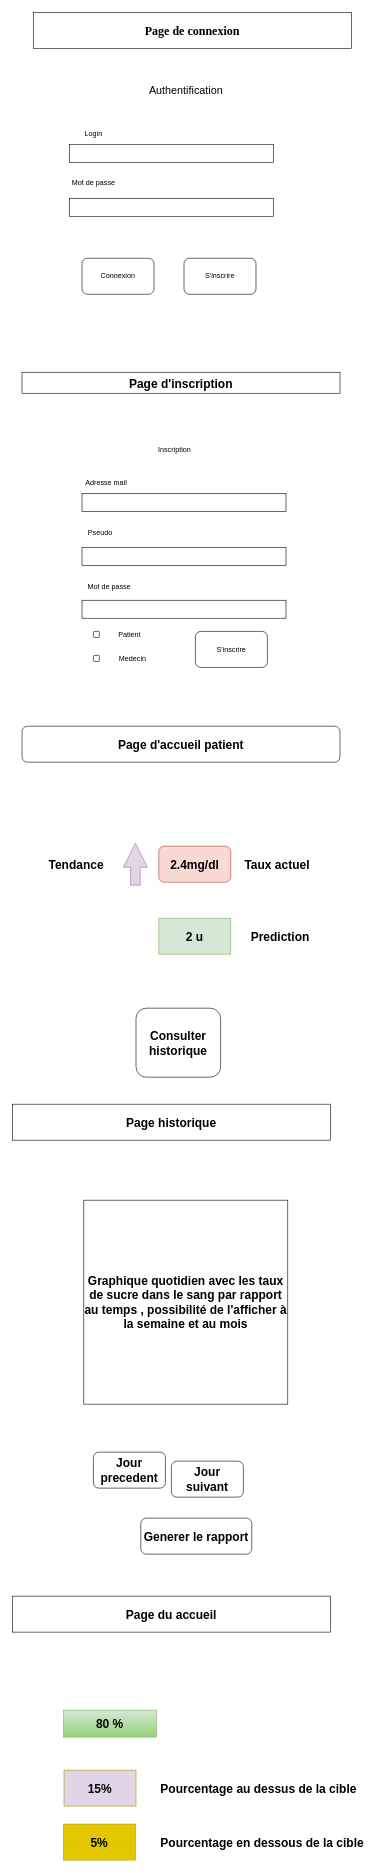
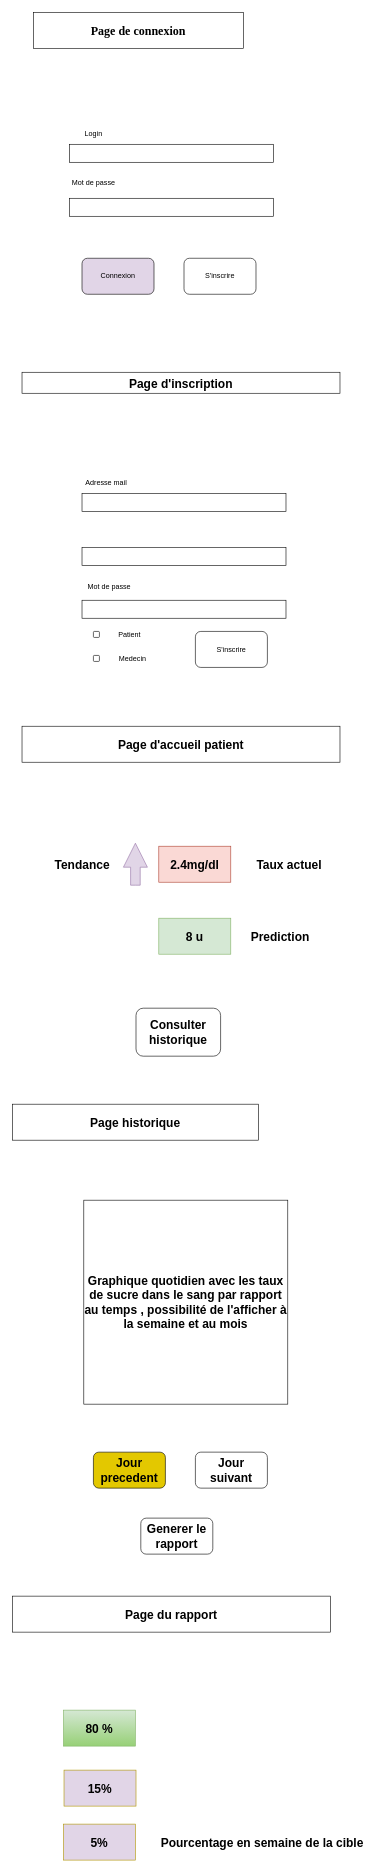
(192, 30) -> (138, 30)
(186, 90) -> none
(118, 276) -> (118, 276)
(174, 450) -> none
(100, 533) -> none
(181, 744) -> (181, 744)
(76, 864) -> (82, 864)
(195, 864) -> (195, 864)
(277, 864) -> (289, 864)
(195, 936) -> (195, 936)
(178, 1043) -> (178, 1032)
(171, 1122) -> (135, 1122)
(129, 1470) -> (129, 1470)
(207, 1479) -> (231, 1470)
(196, 1536) -> (177, 1536)
(171, 1614) -> (171, 1614)
(110, 1724) -> (99, 1728)
(258, 1788) -> none
(99, 1842) -> (99, 1842)
(262, 1842) -> (262, 1842)
